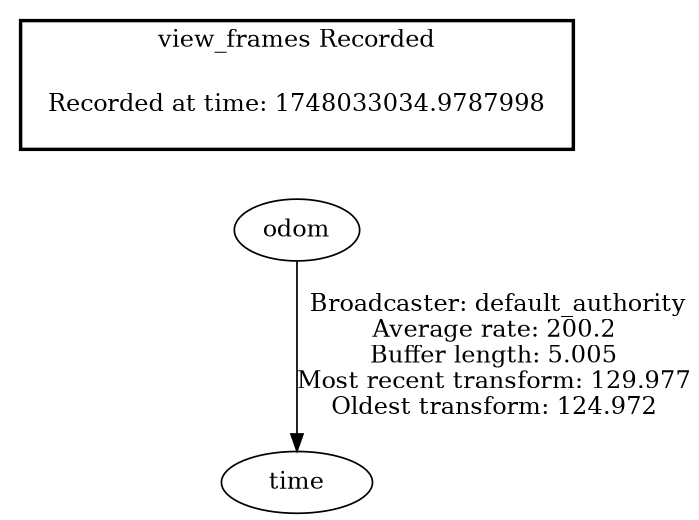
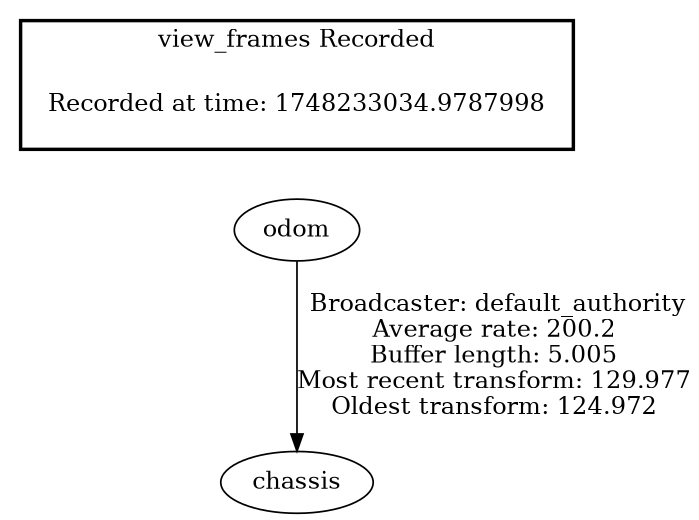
(297, 105) -> (297, 105)
(297, 482) -> (297, 482)
